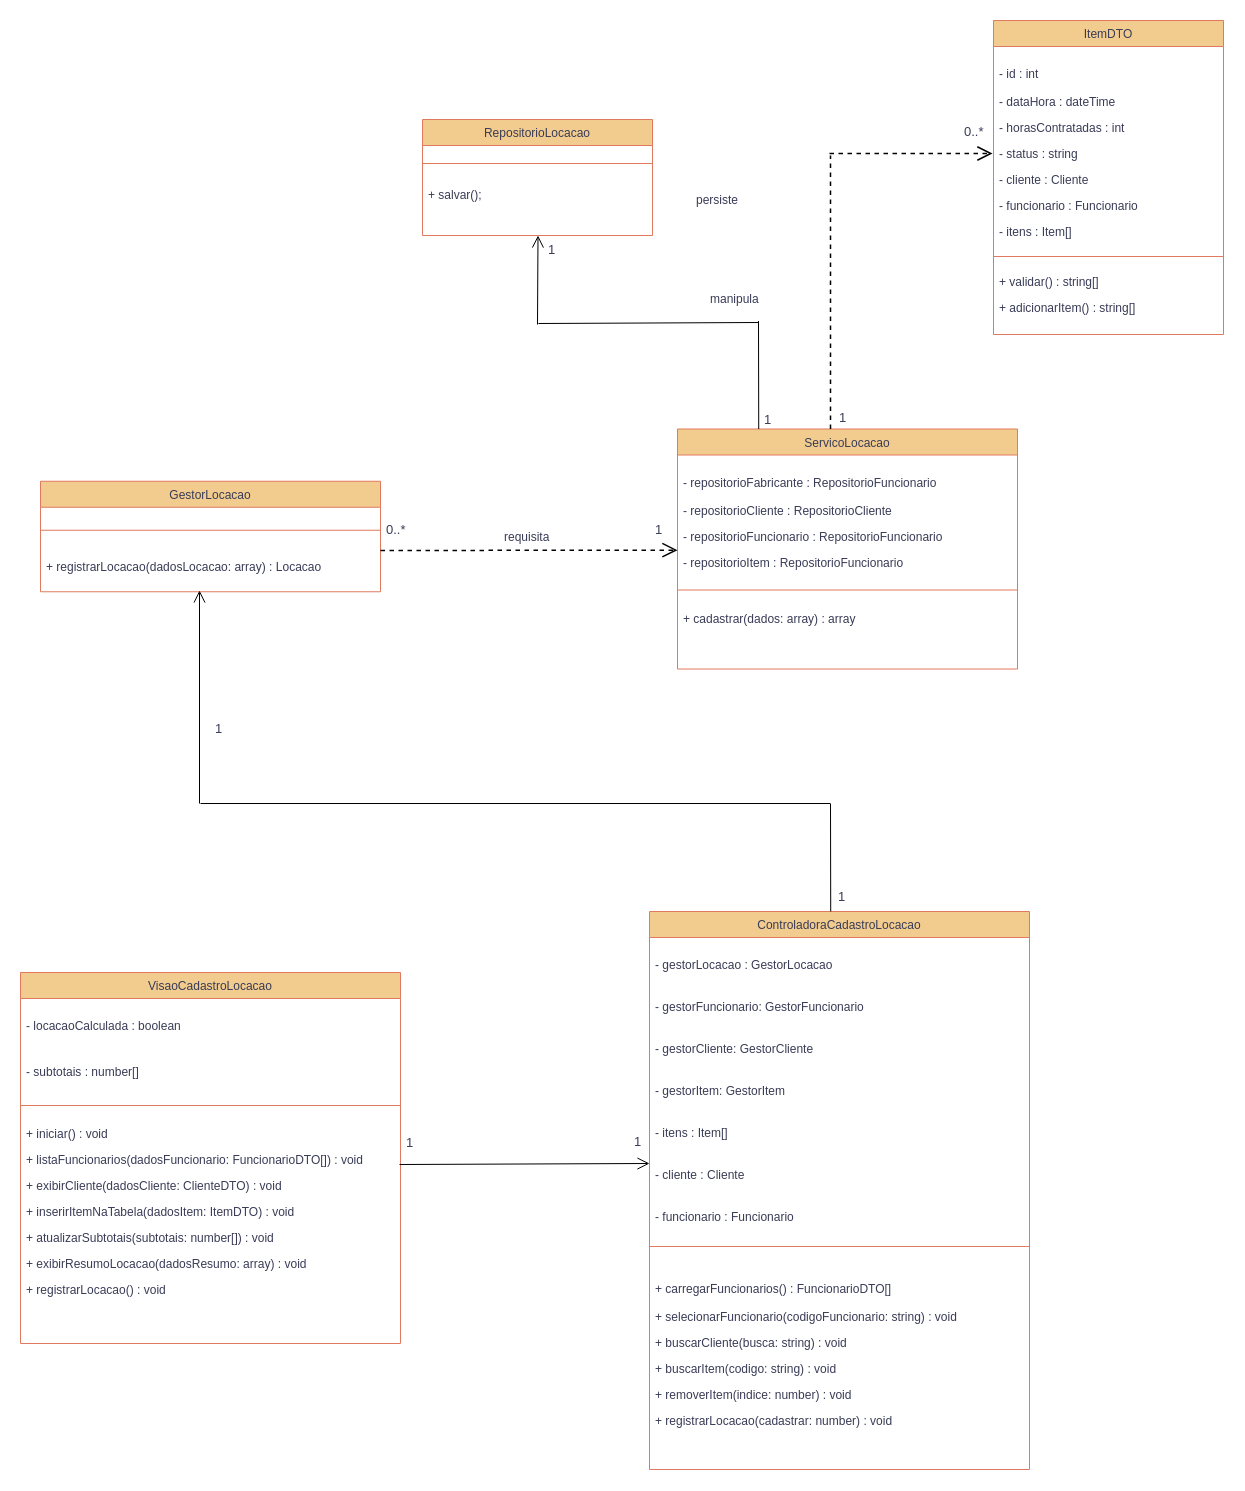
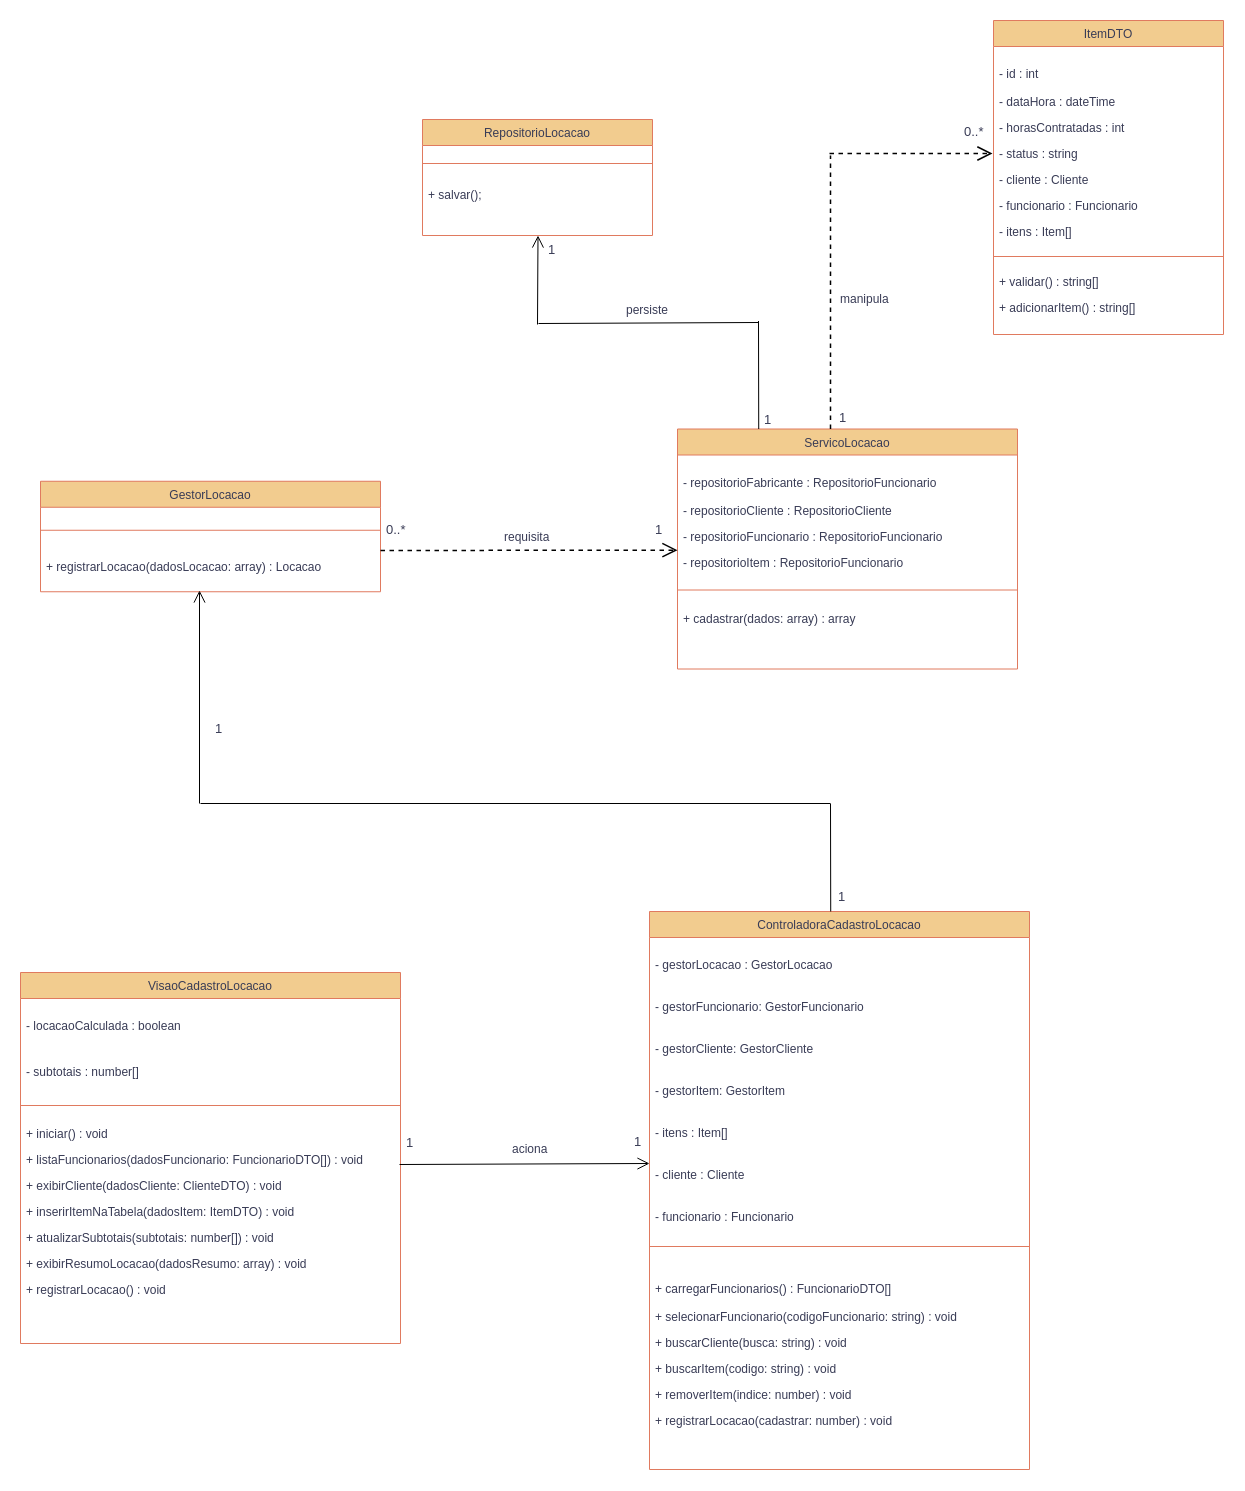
(722, 200) -> (652, 310)
(739, 299) -> (869, 299)
none -> (534, 1149)
